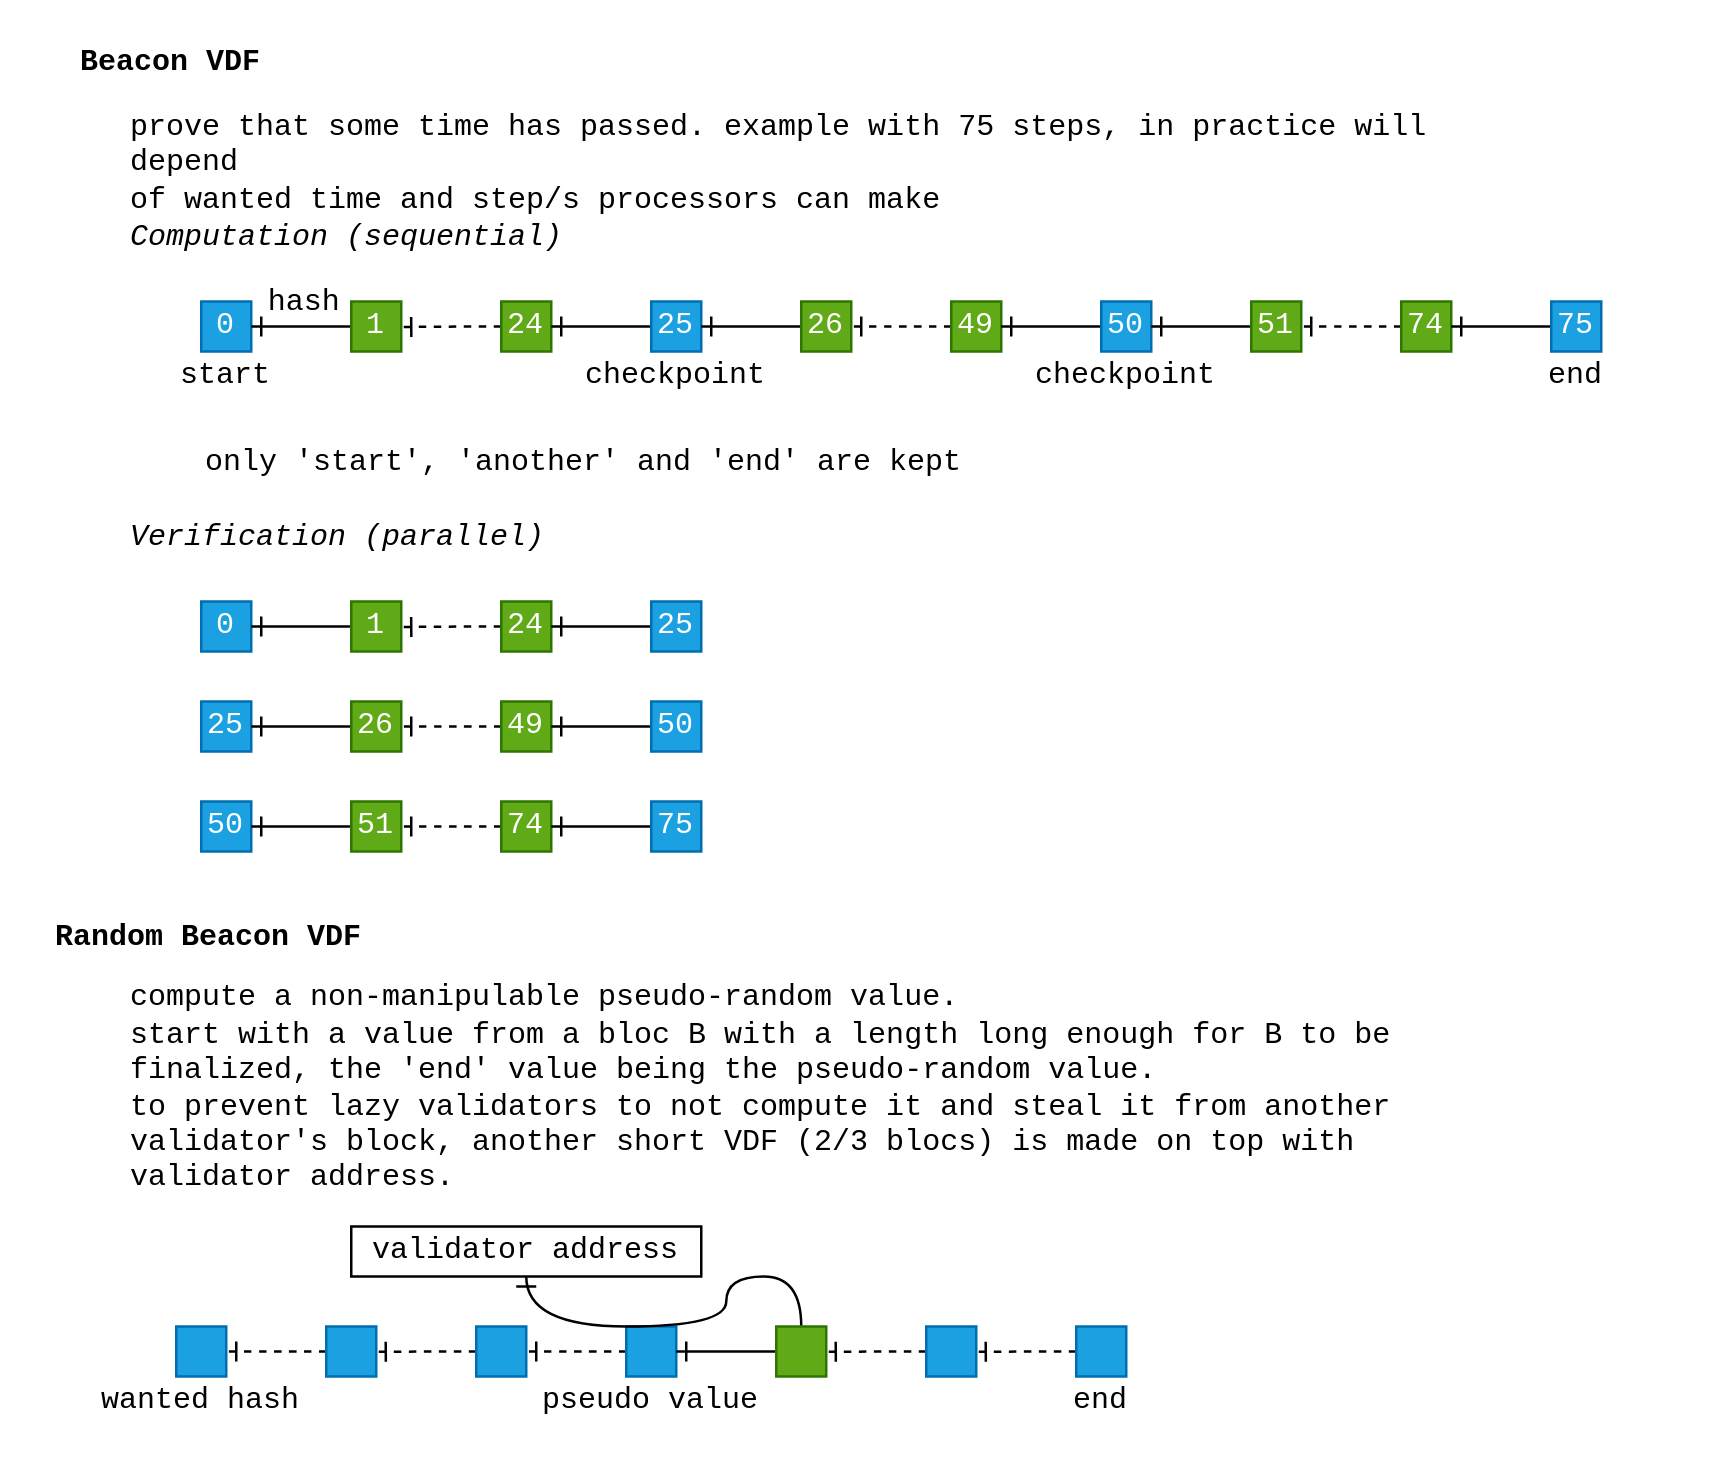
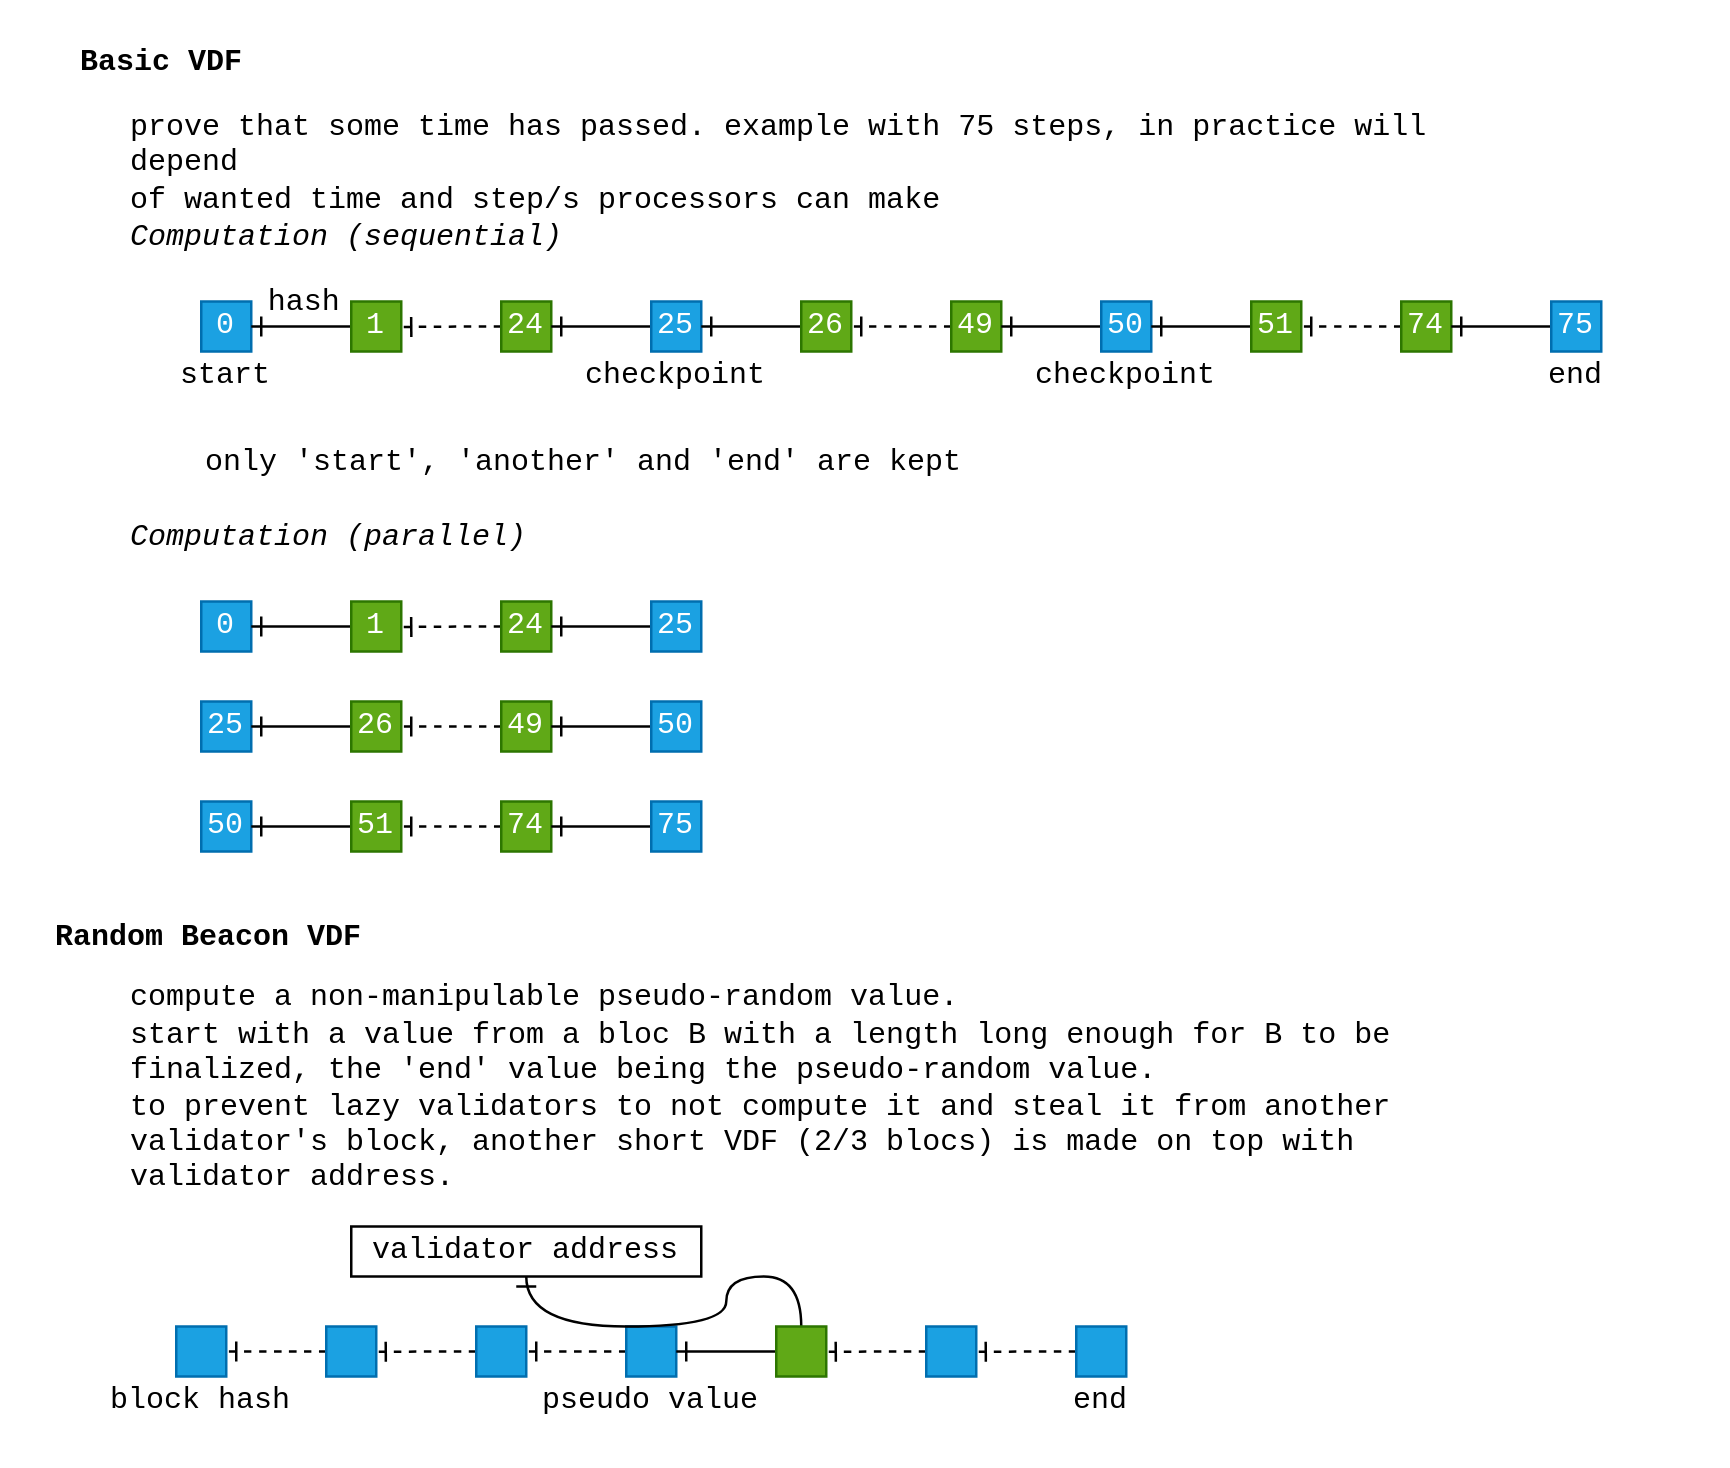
(161, 64) -> (149, 64)
(297, 539) -> (297, 539)
(201, 1401) -> (201, 1401)
